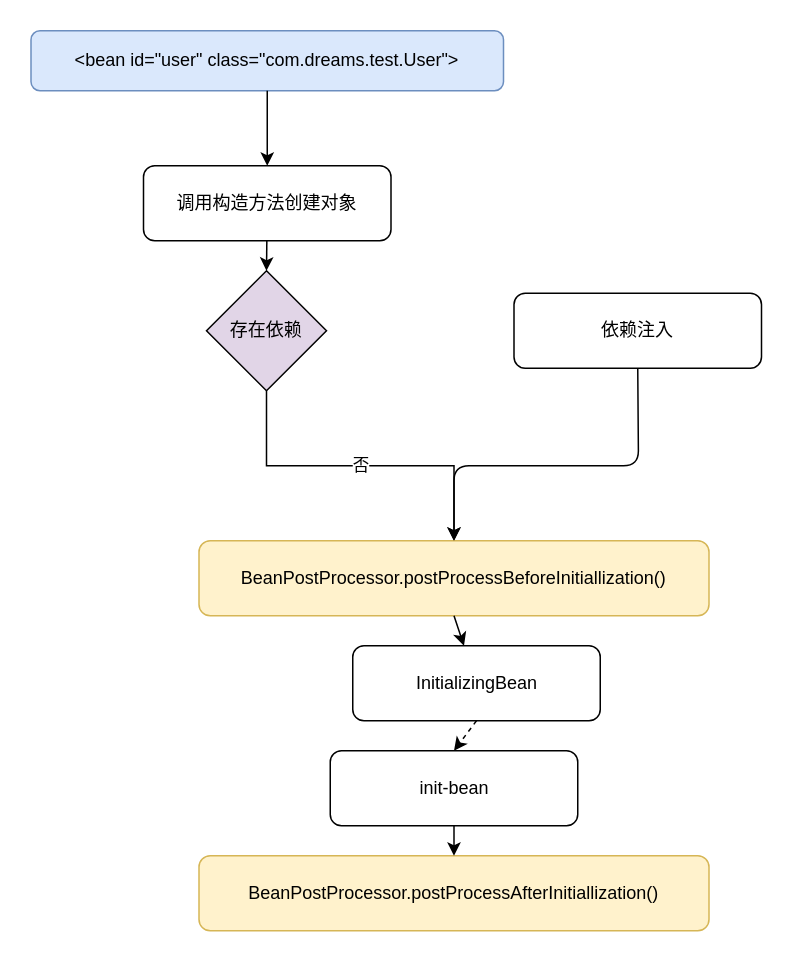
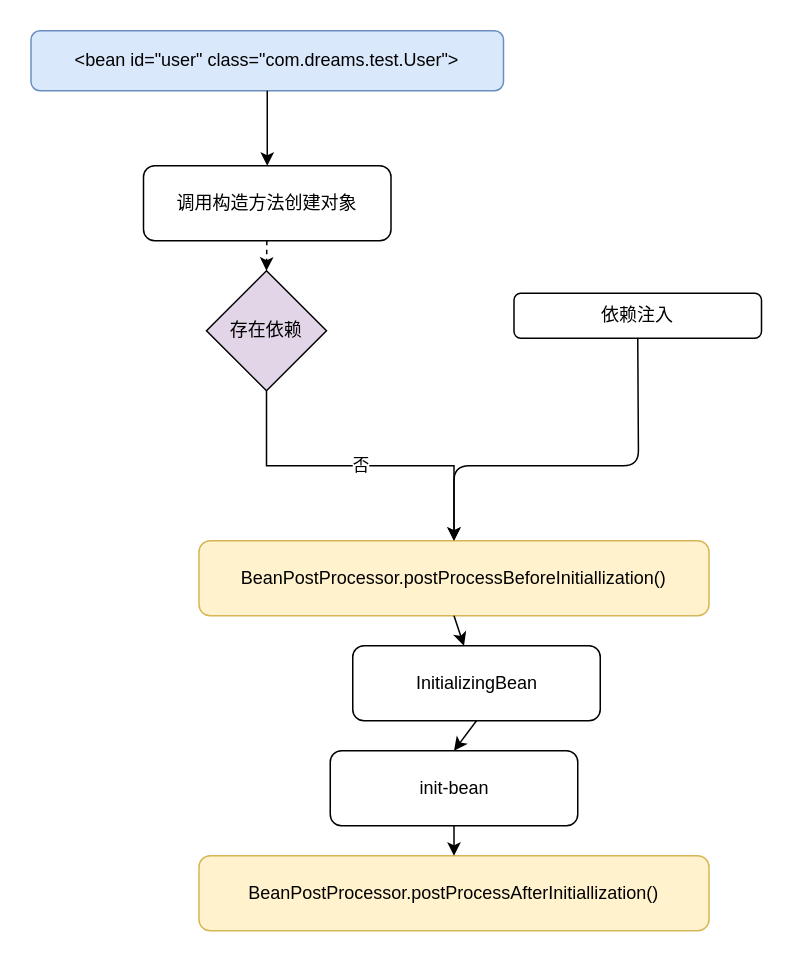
(266, 251) -> (266, 251)
(638, 331) -> (638, 316)
(468, 732) -> (468, 732)
